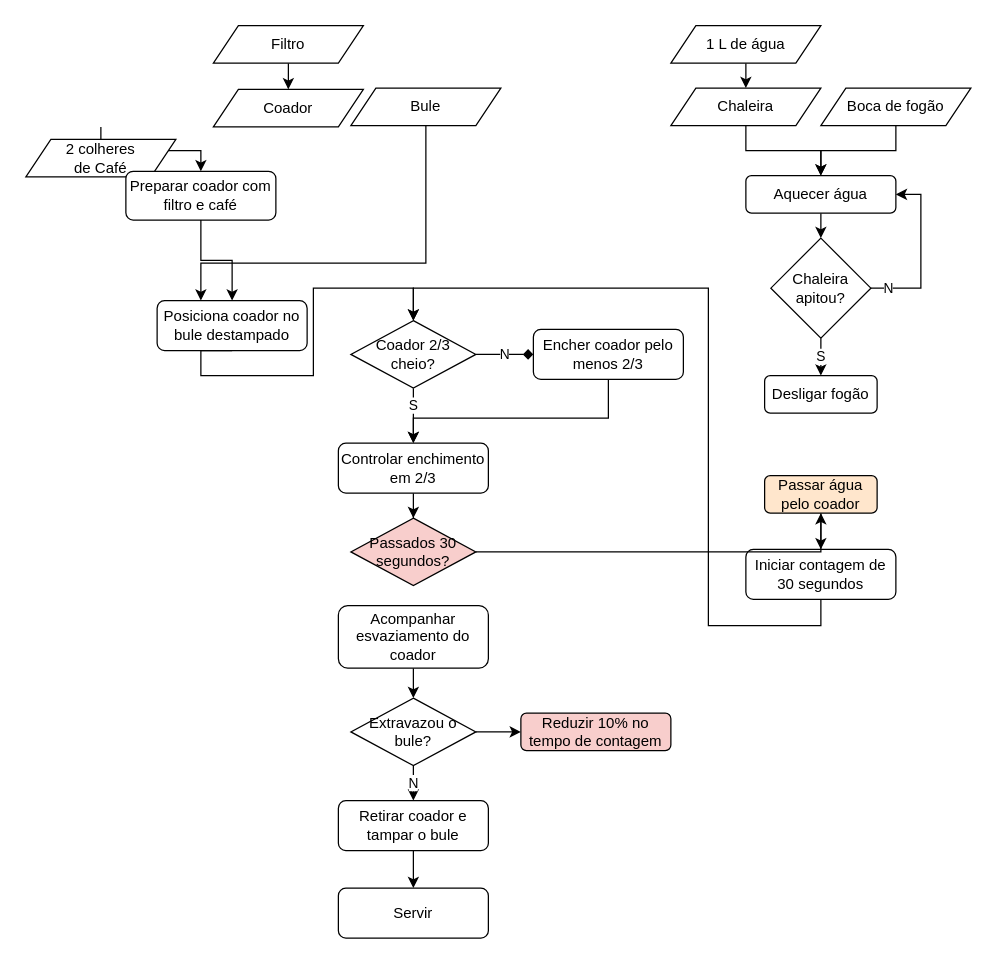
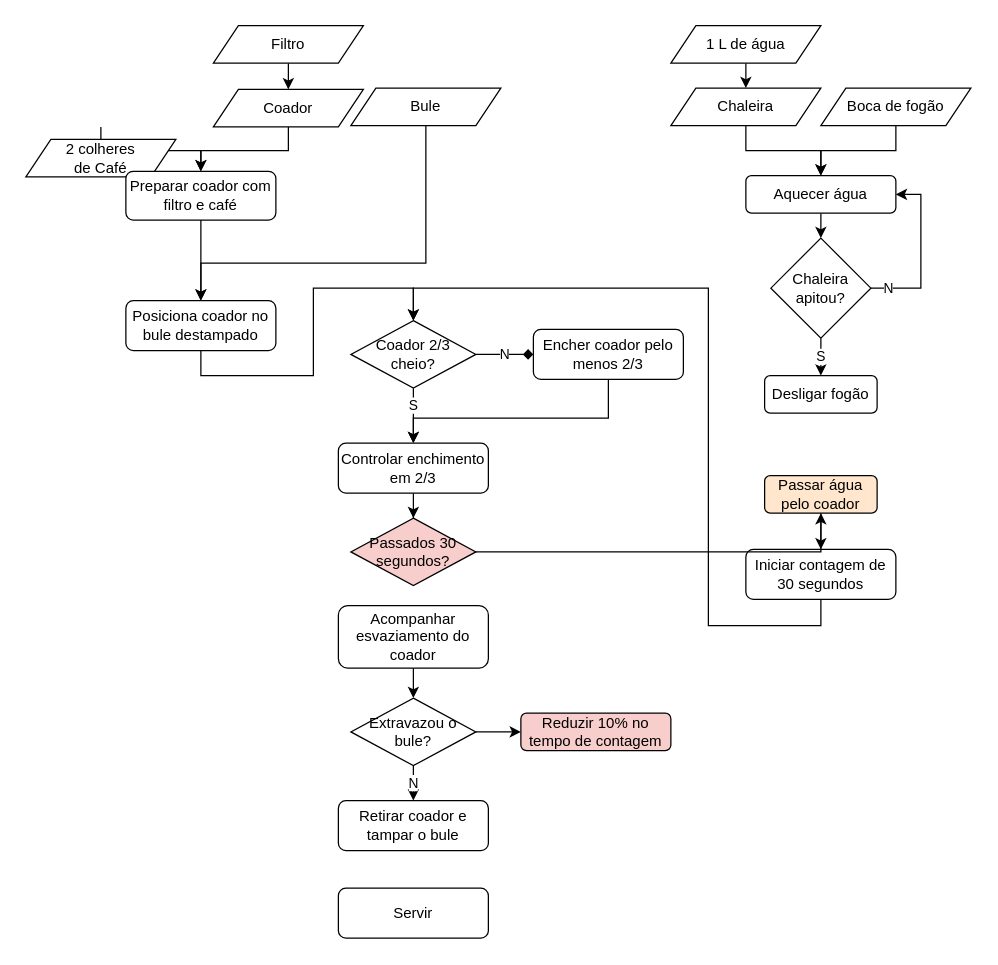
none -> (257, 151)
(232, 326) -> (201, 326)
(413, 874) -> none
